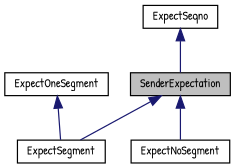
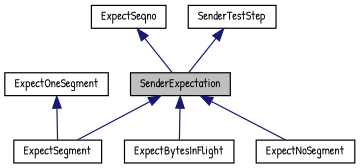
none -> (232, 17)
none -> (179, 152)
